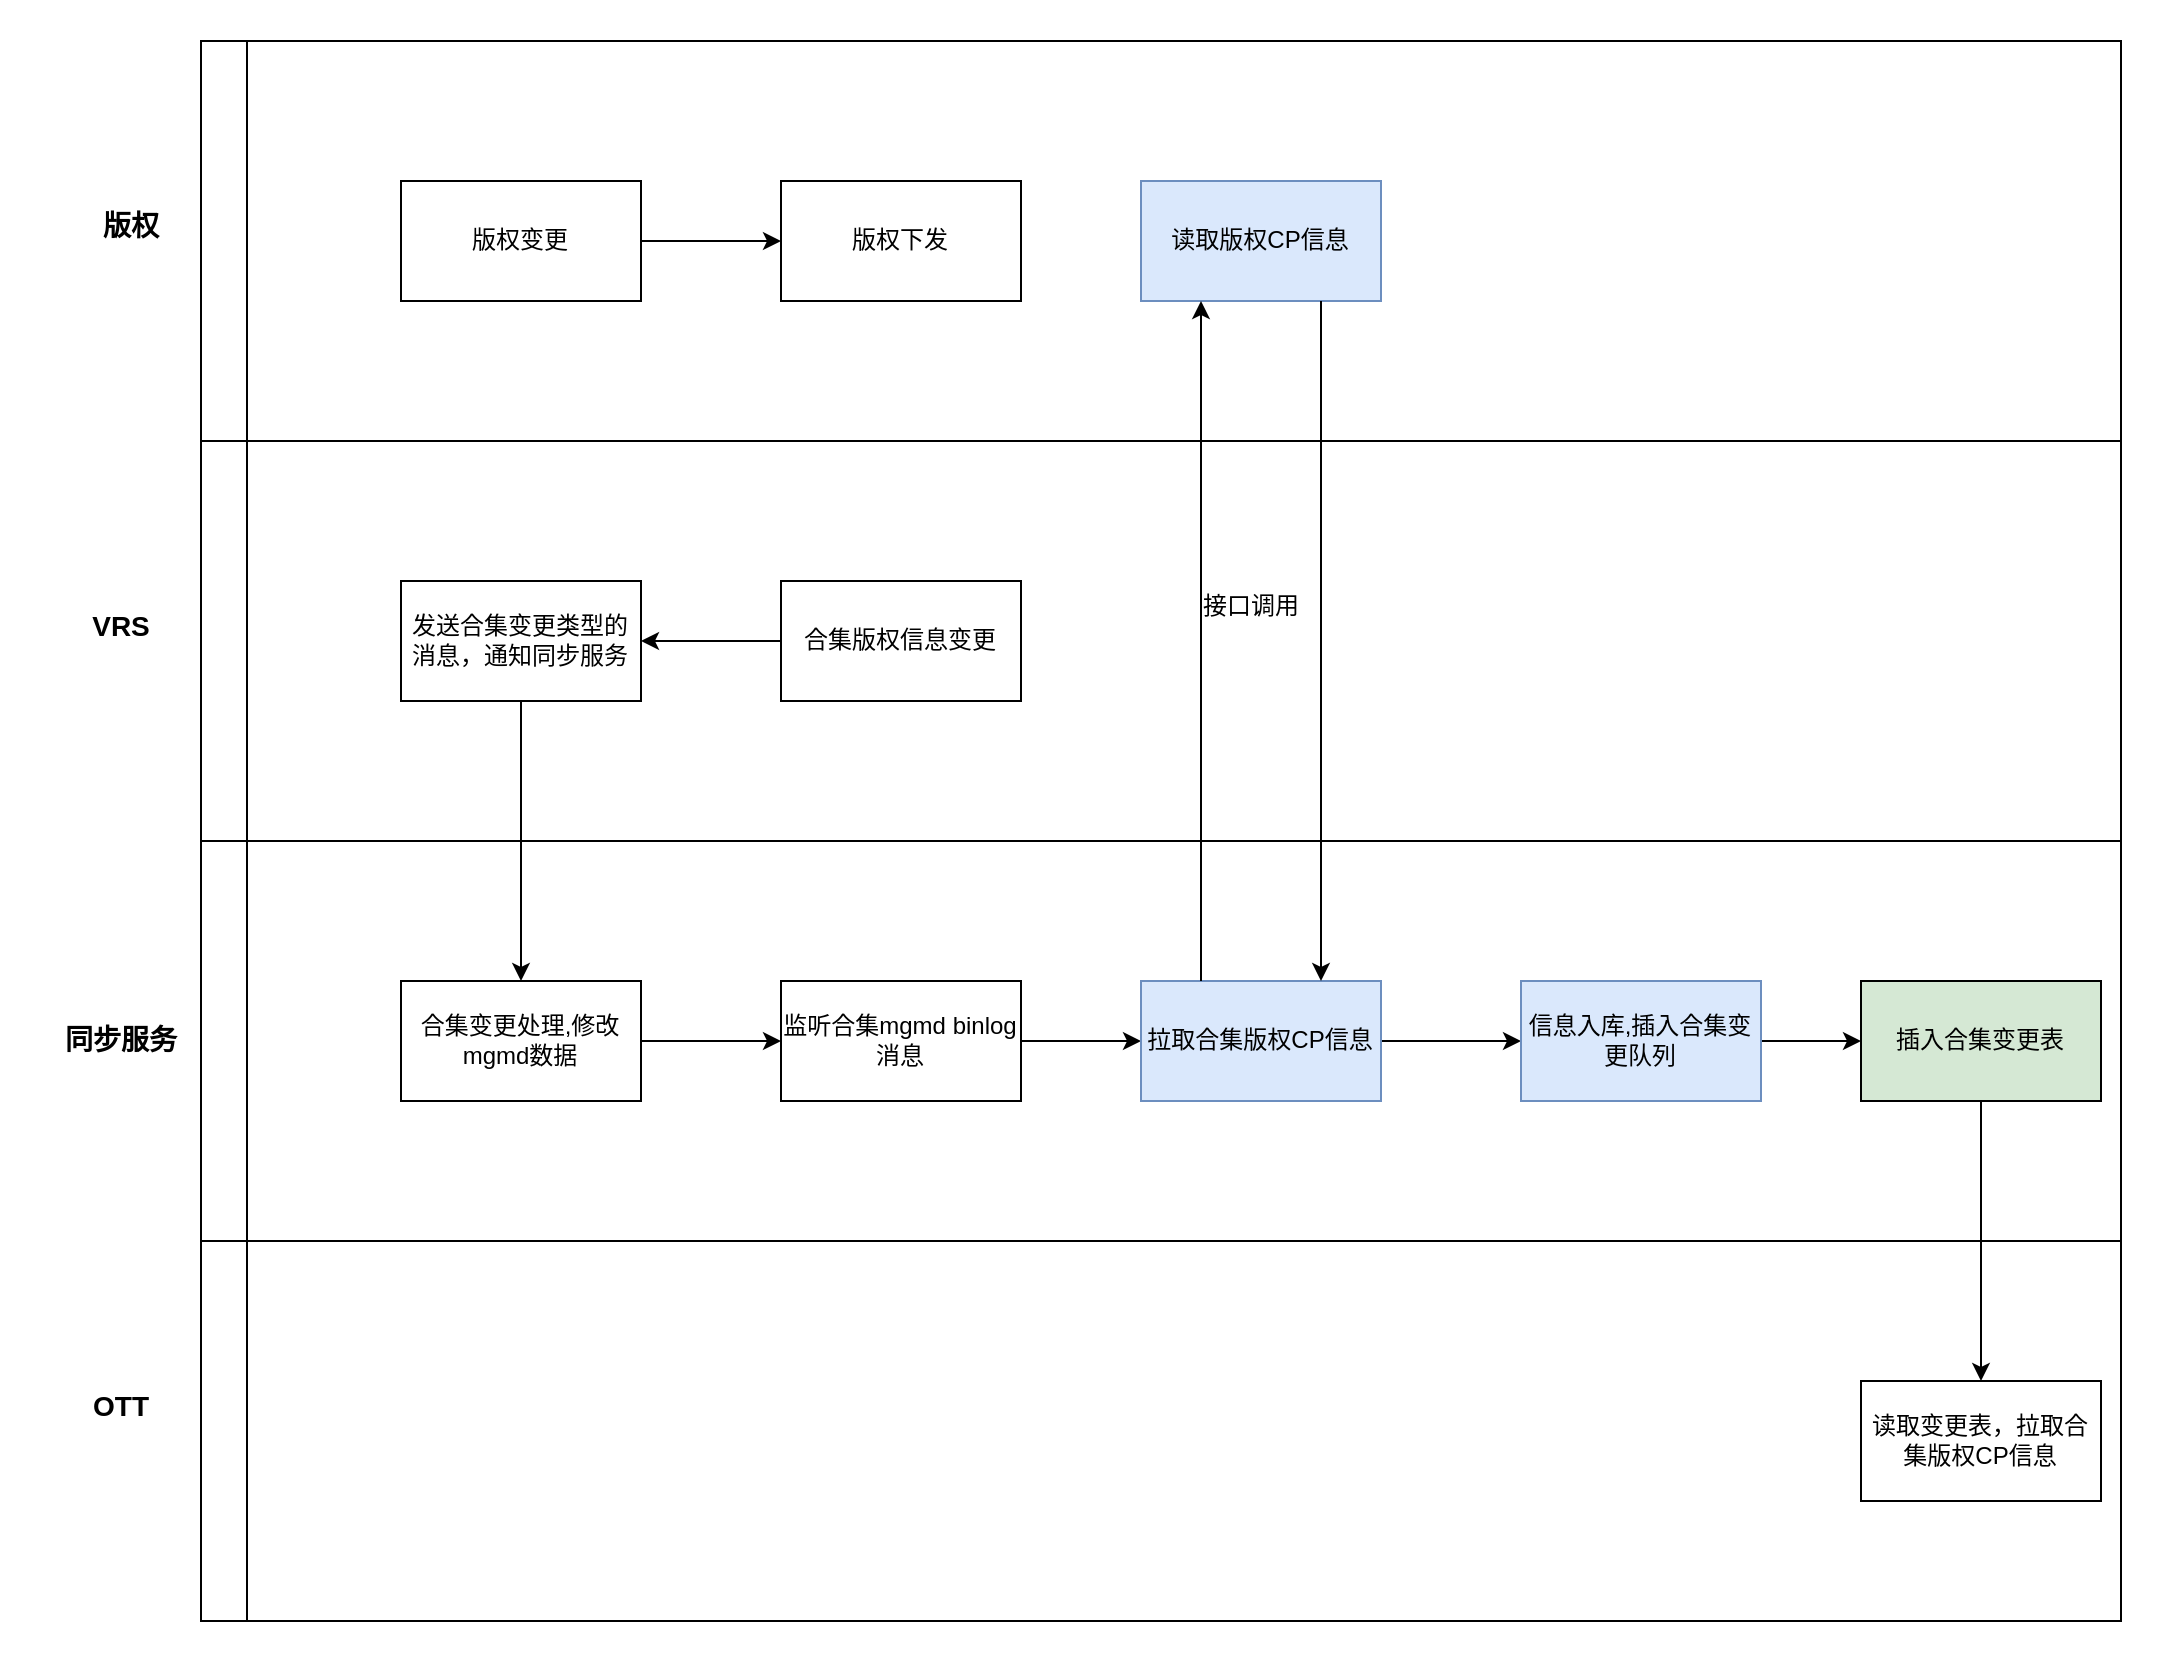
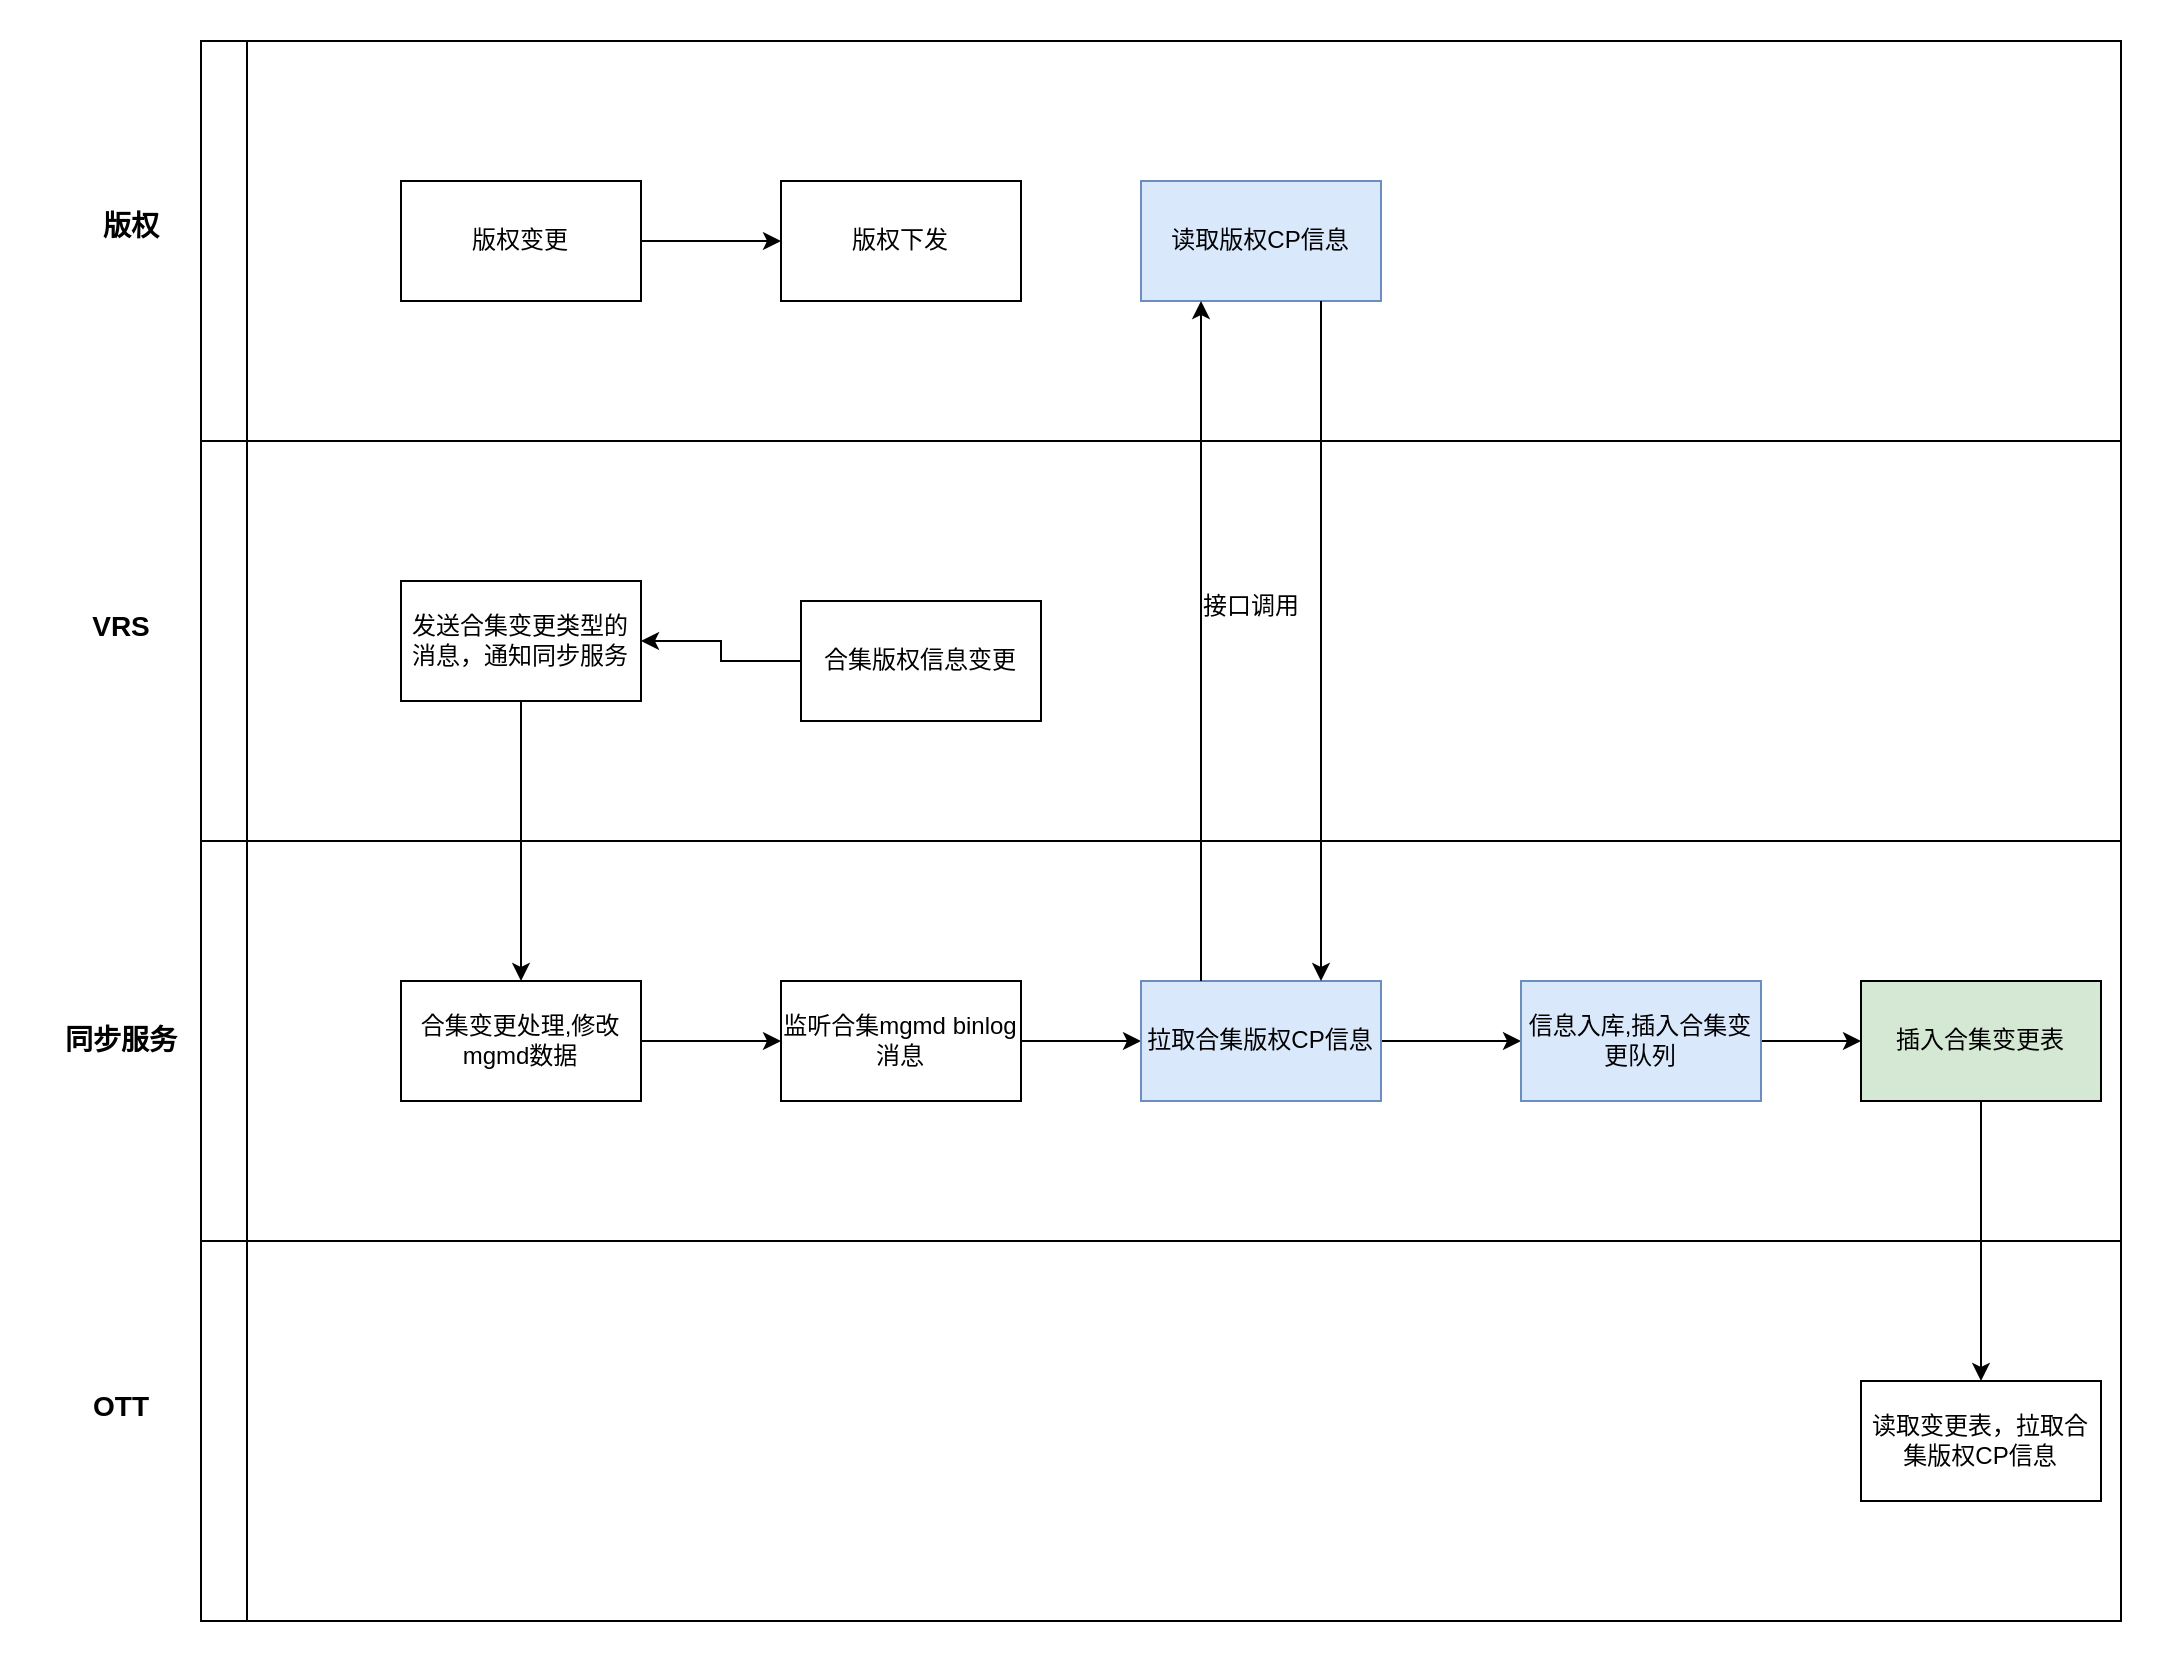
(901, 641) -> (921, 661)
